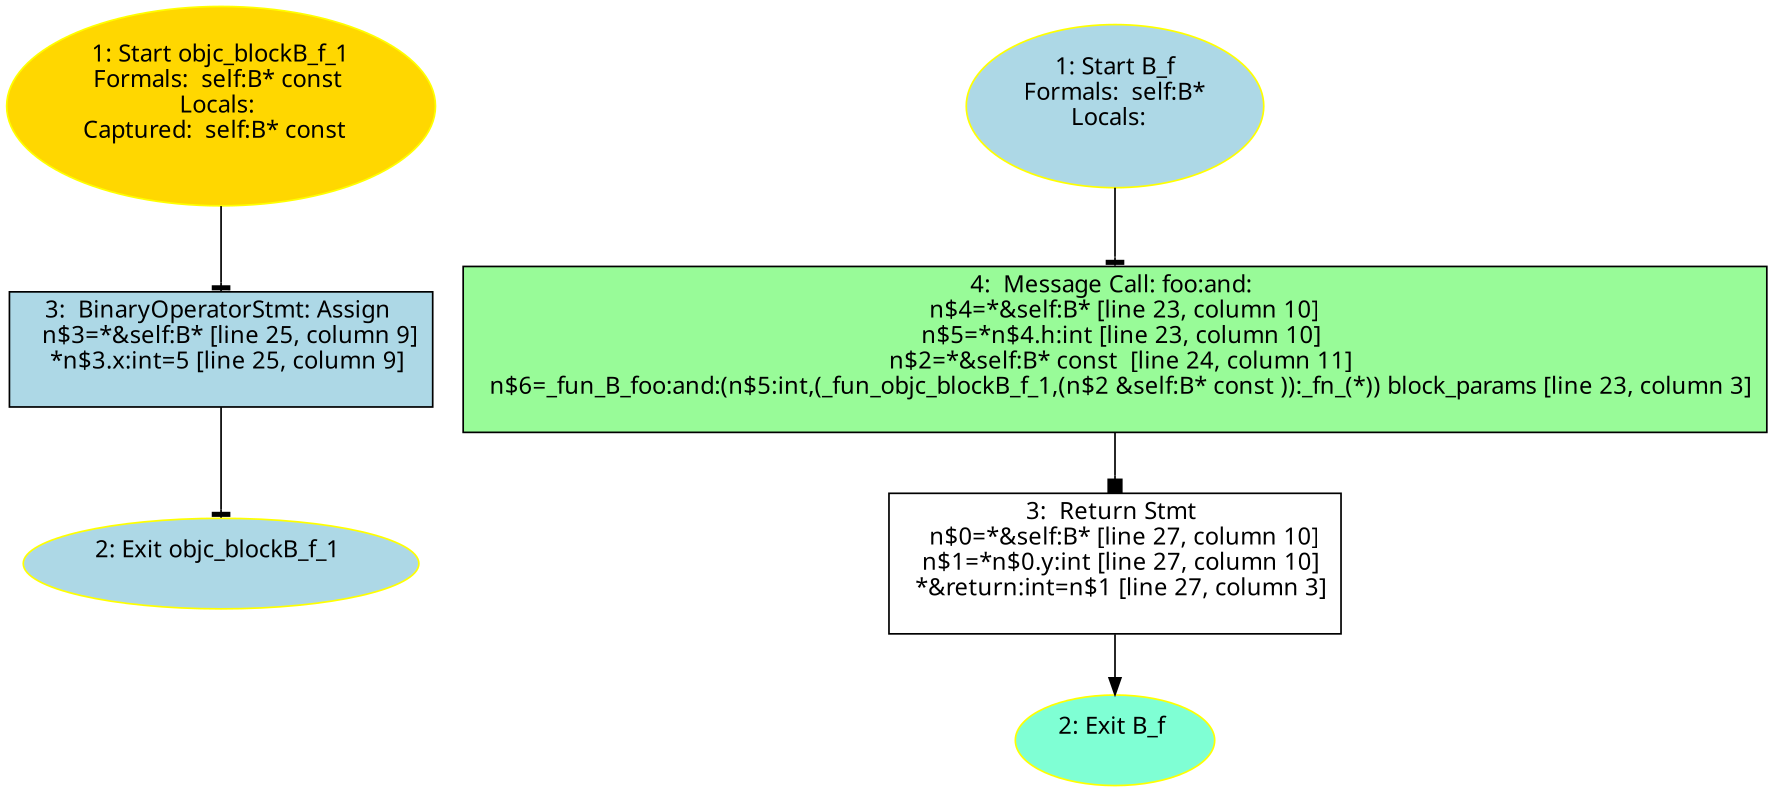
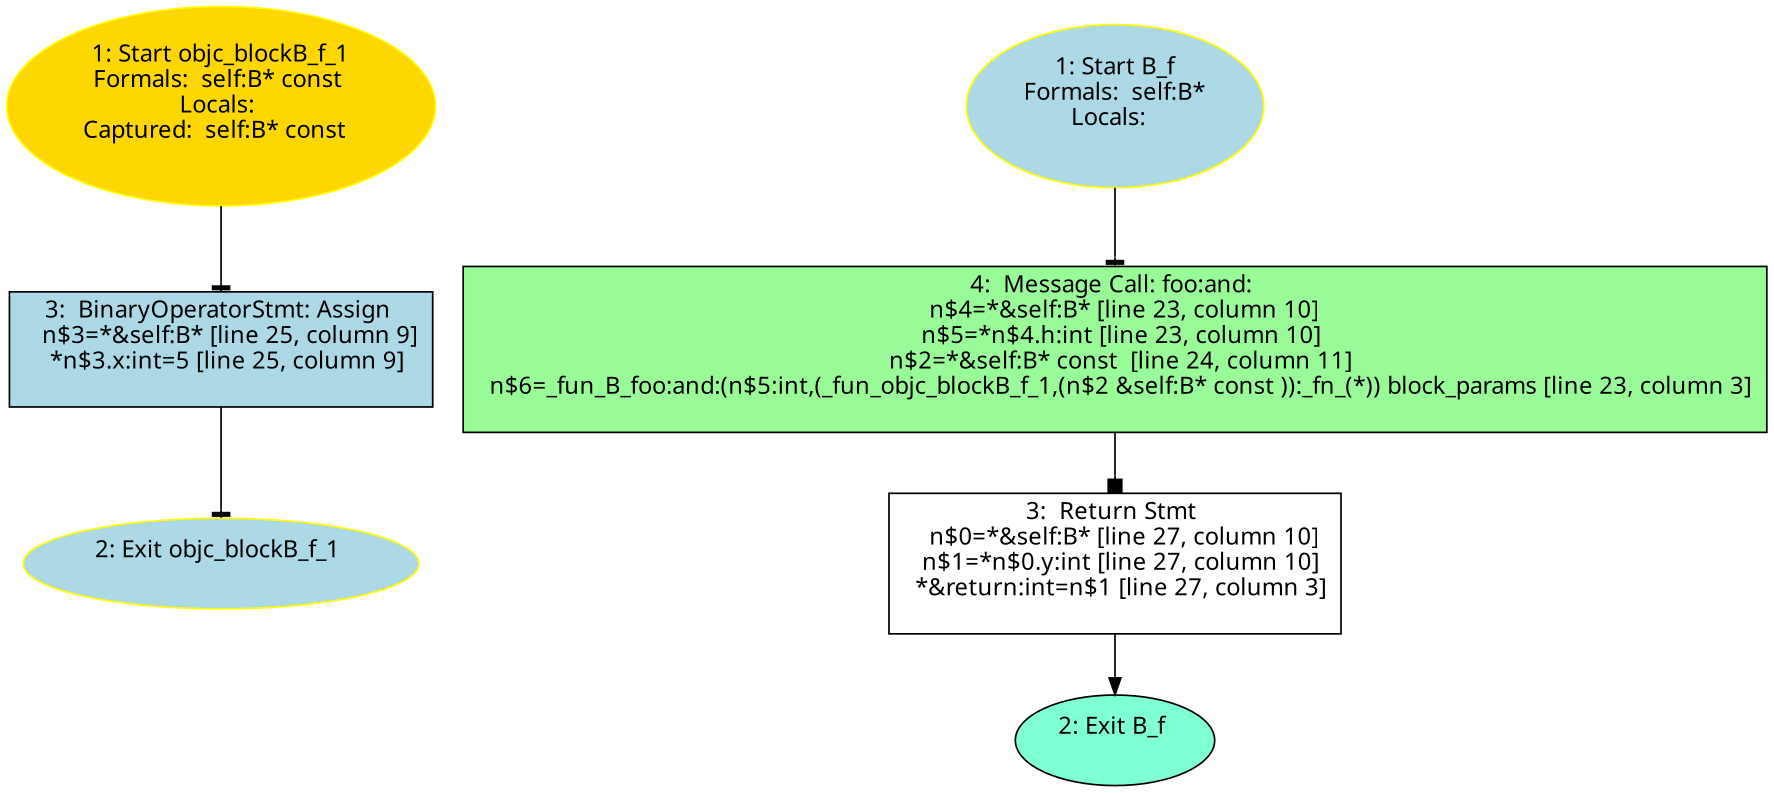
(1115, 740) -> (1115, 740)
